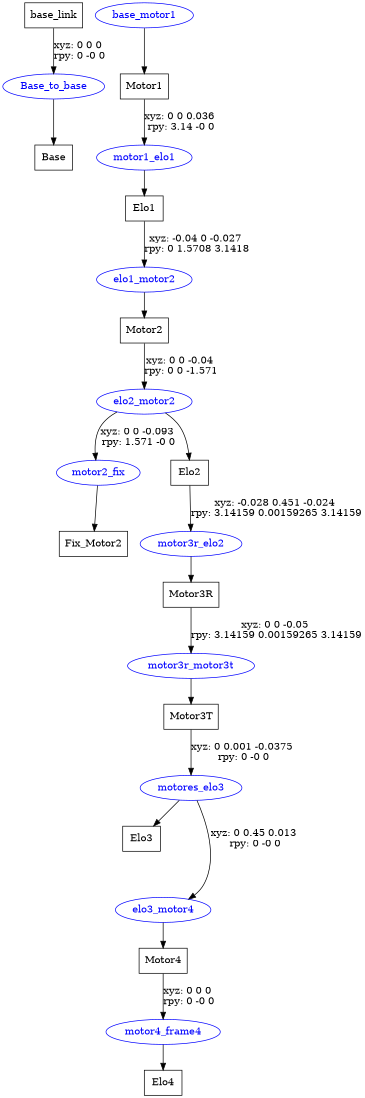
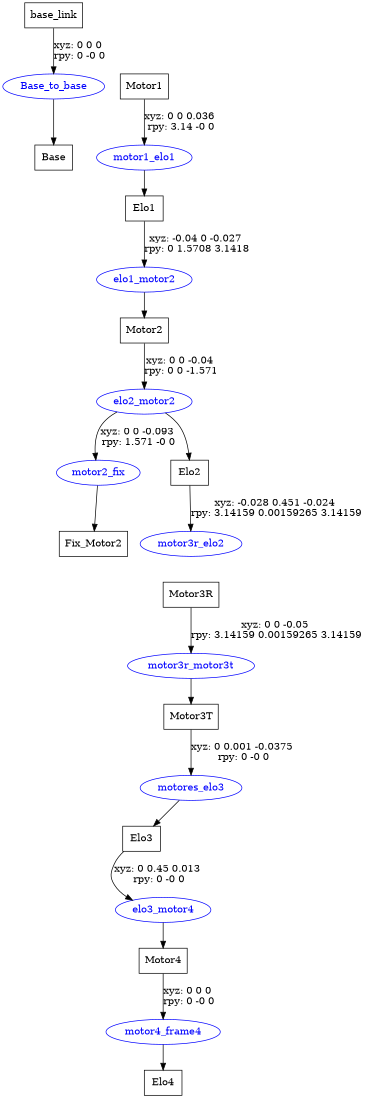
(144, 15) -> none
(191, 566) -> none
(210, 849) -> (111, 875)
